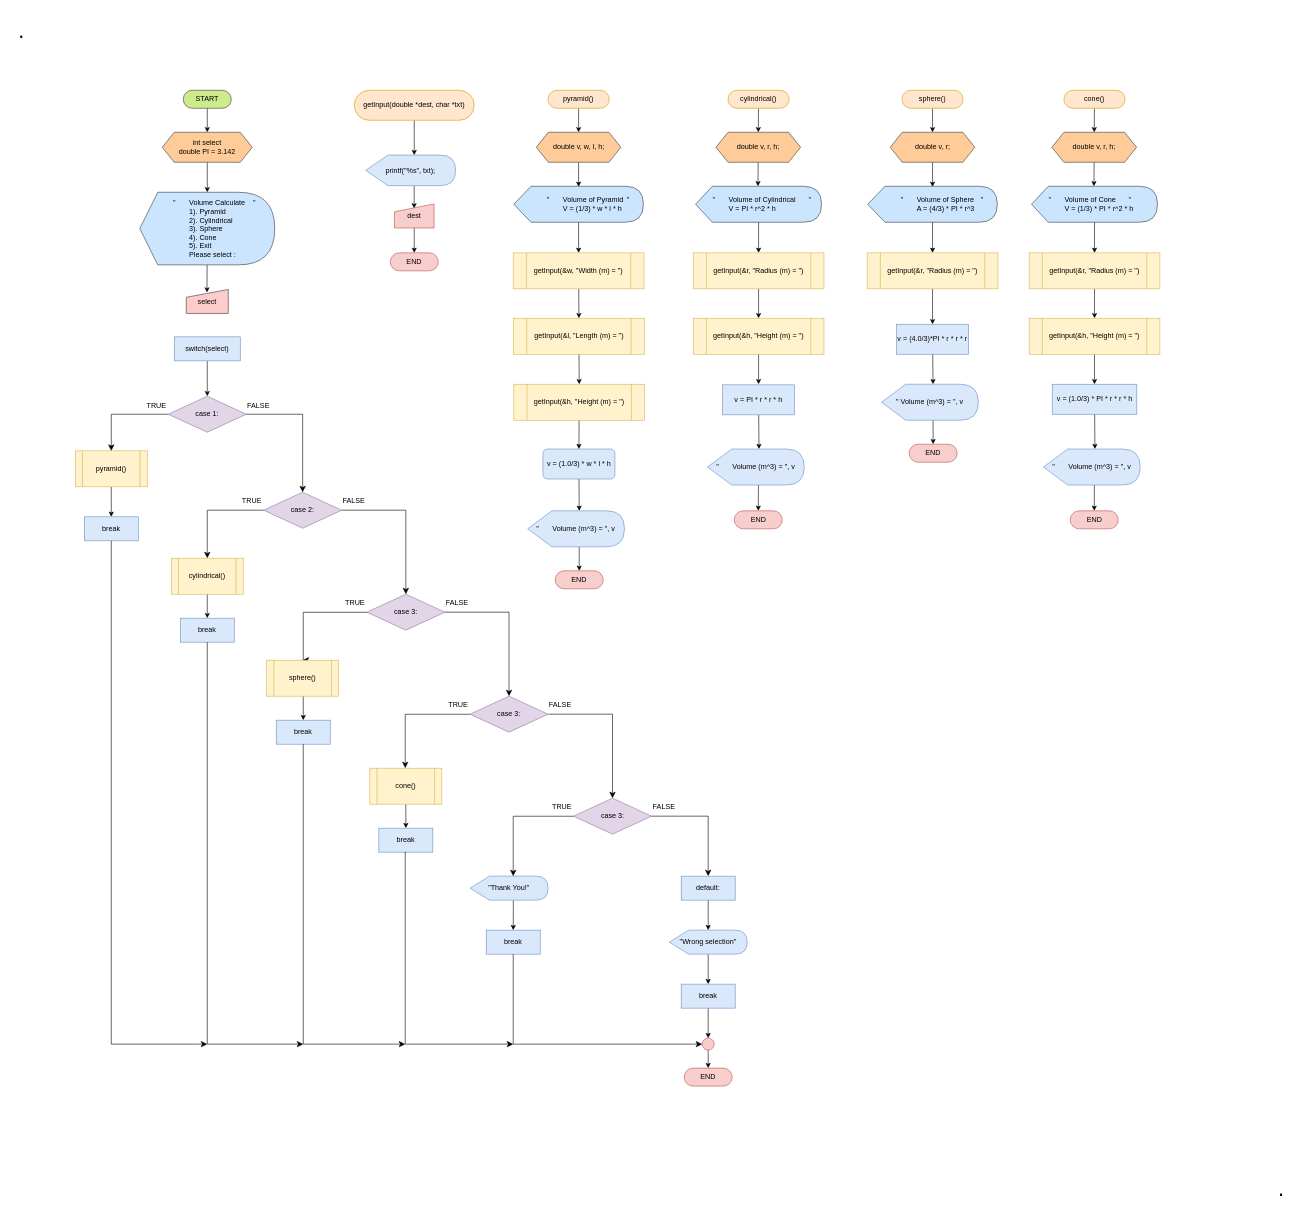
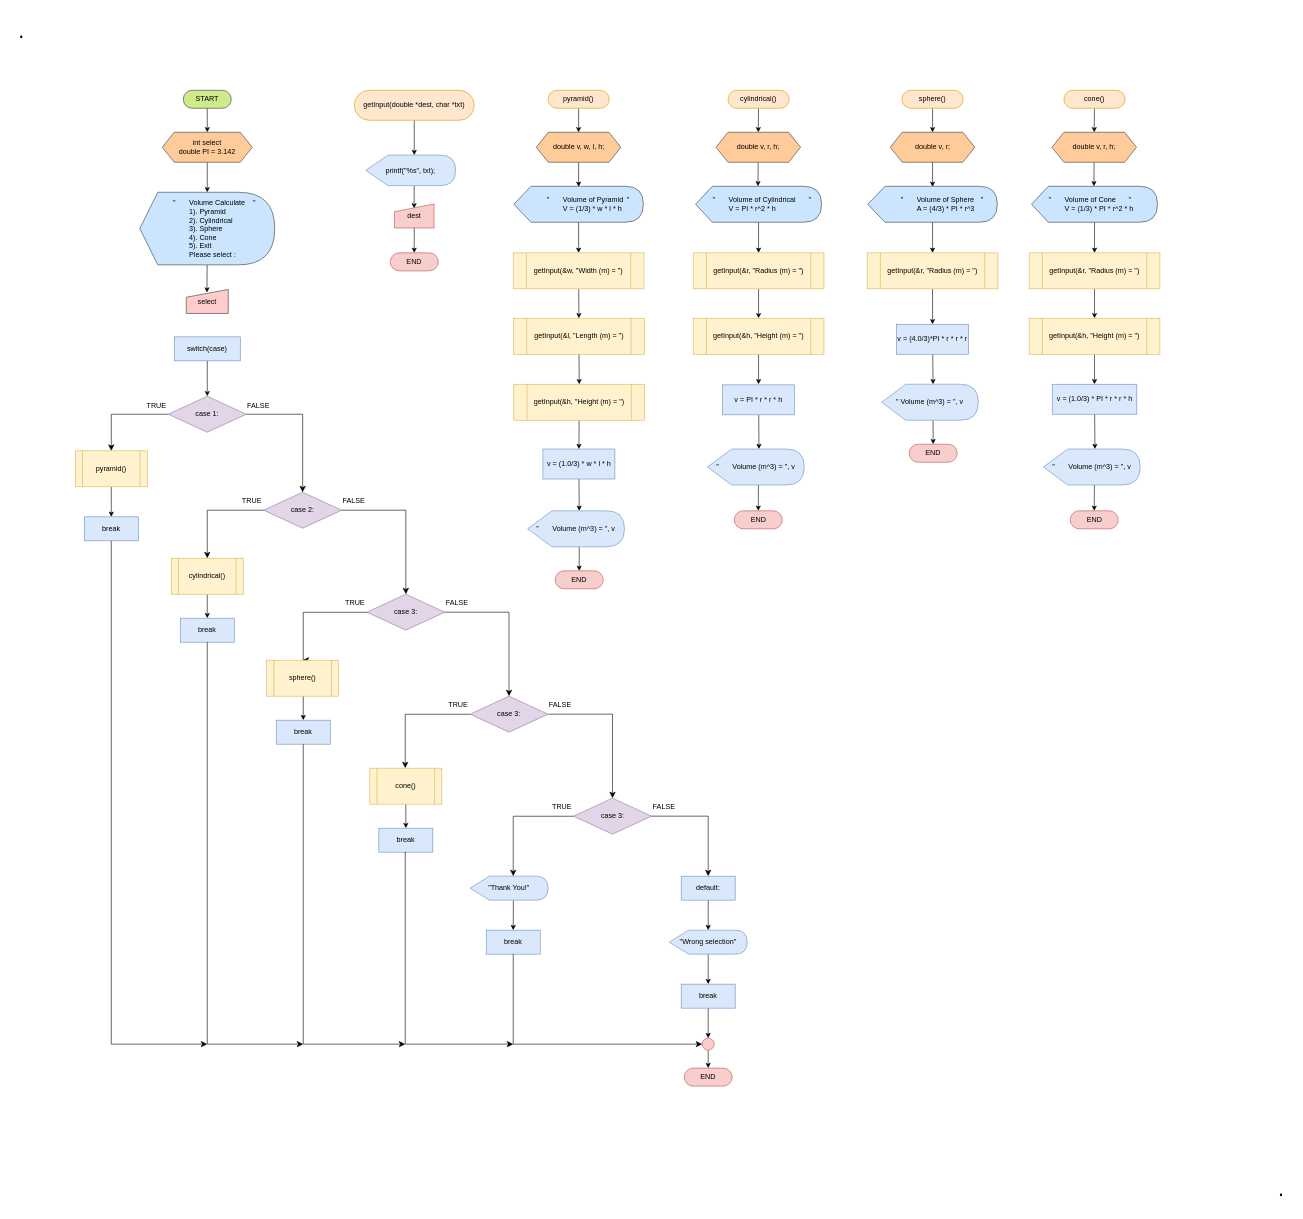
(207, 349) -> (207, 349)
(579, 464) -> (579, 464)
